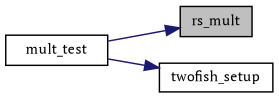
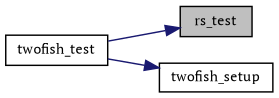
(216, 22) -> (216, 22)
(57, 50) -> (57, 50)
